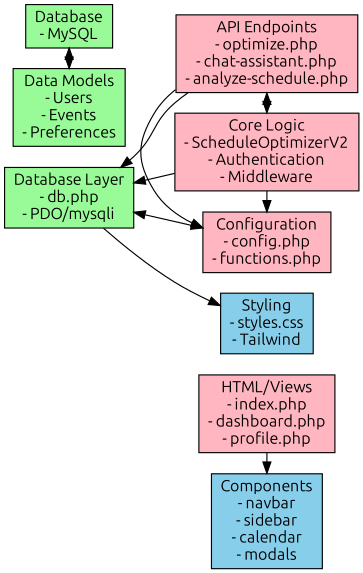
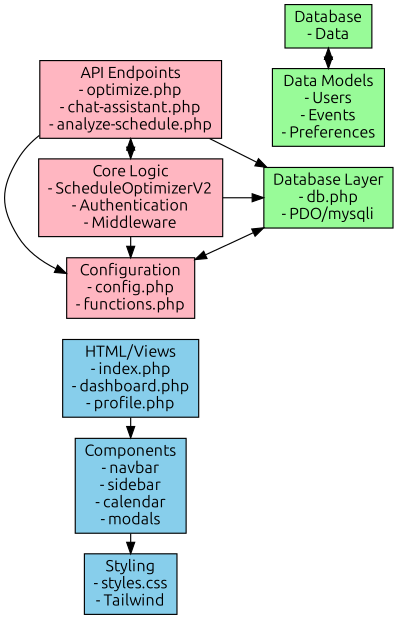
(69, 26) -> (328, 26)
(154, 268) -> (131, 538)
(267, 414) -> (131, 378)
